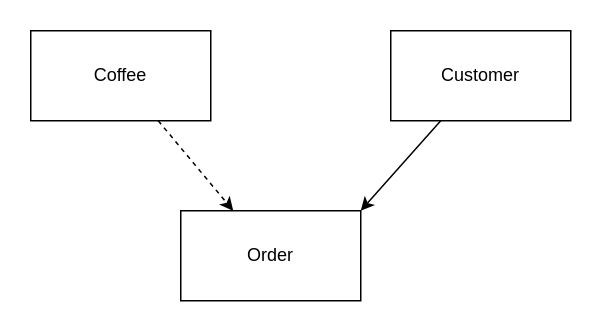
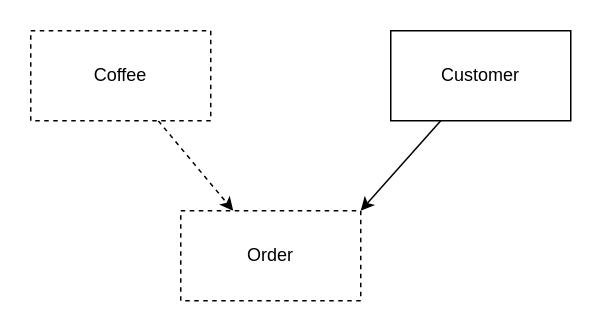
(121, 76) -> (121, 76)
(271, 256) -> (271, 256)
